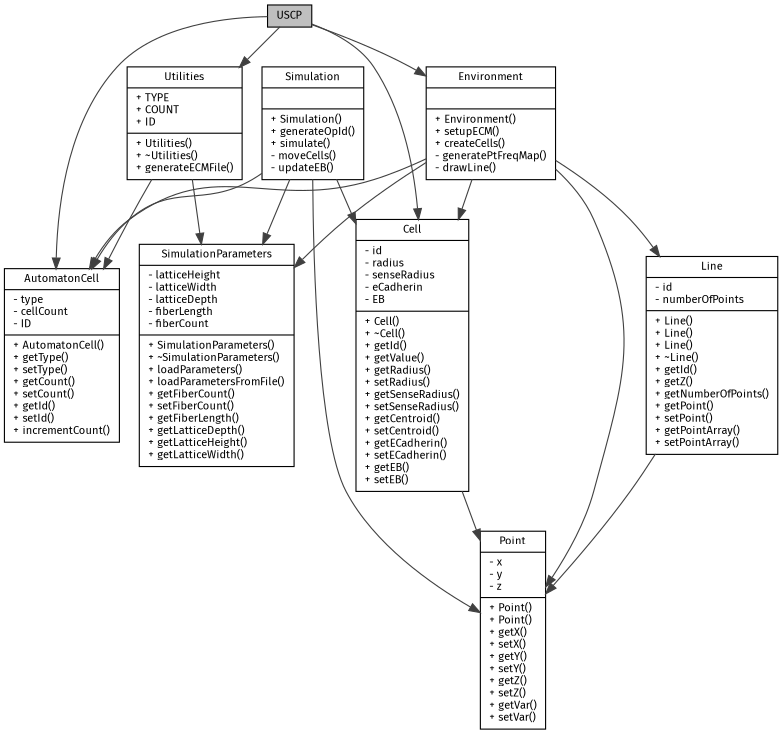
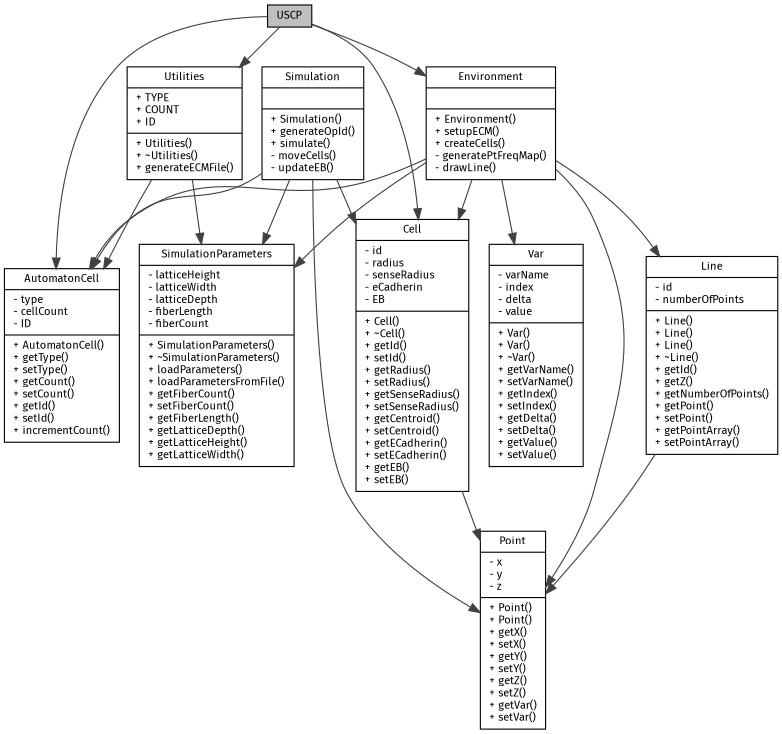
none -> (536, 355)
(395, 358) -> (385, 358)
